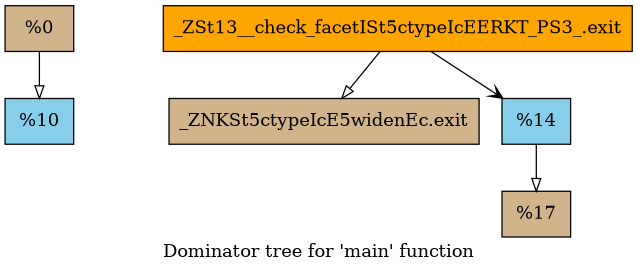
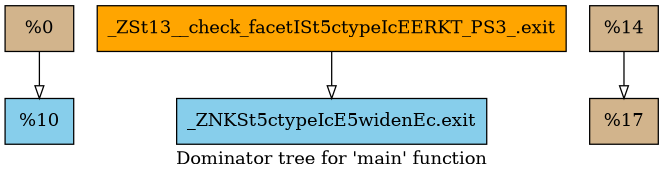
(462, 71) -> none
(324, 121) -> (332, 121)
(536, 121) -> (624, 29)
